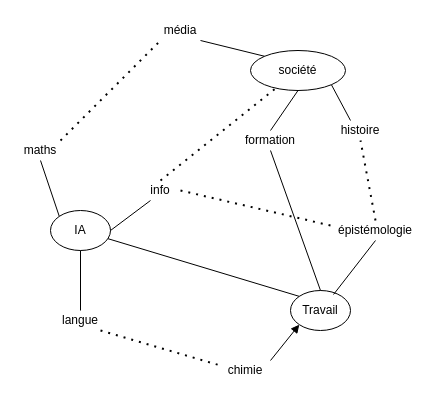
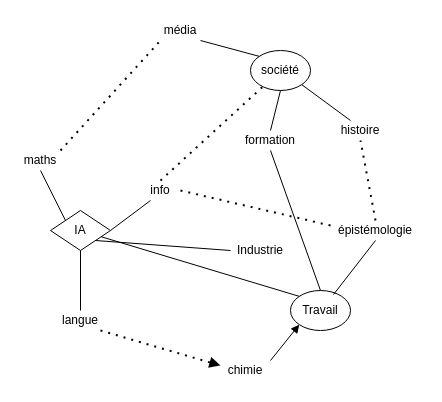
(298, 71) -> (281, 71)
(41, 151) -> (41, 161)
(81, 231) -> (81, 231)
none -> (179, 247)
none -> (261, 251)
(214, 364) -> (209, 362)
